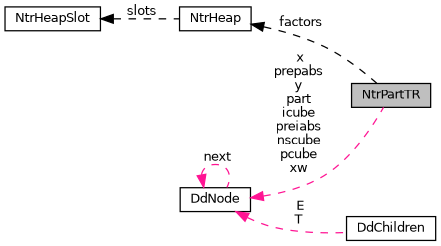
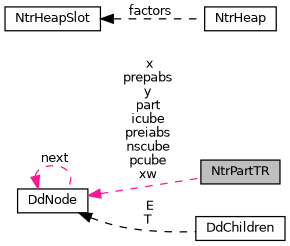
(140, 12) -> (148, 12)
(324, 47) -> none
(296, 231) -> (143, 230)
